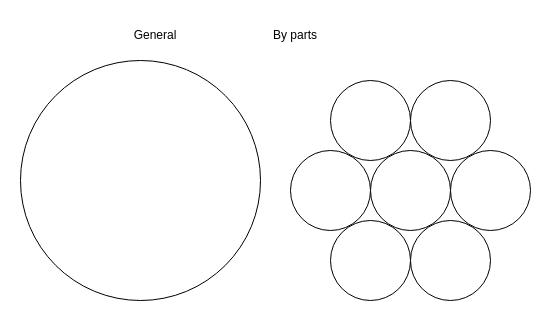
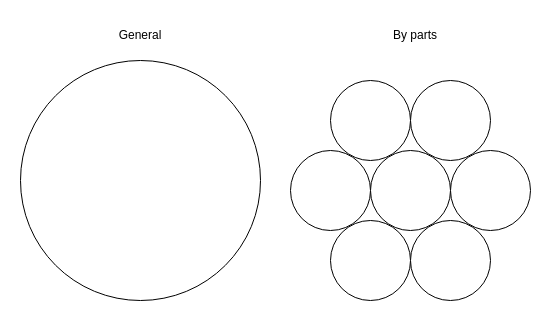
(156, 36) -> (141, 36)
(296, 36) -> (416, 36)
